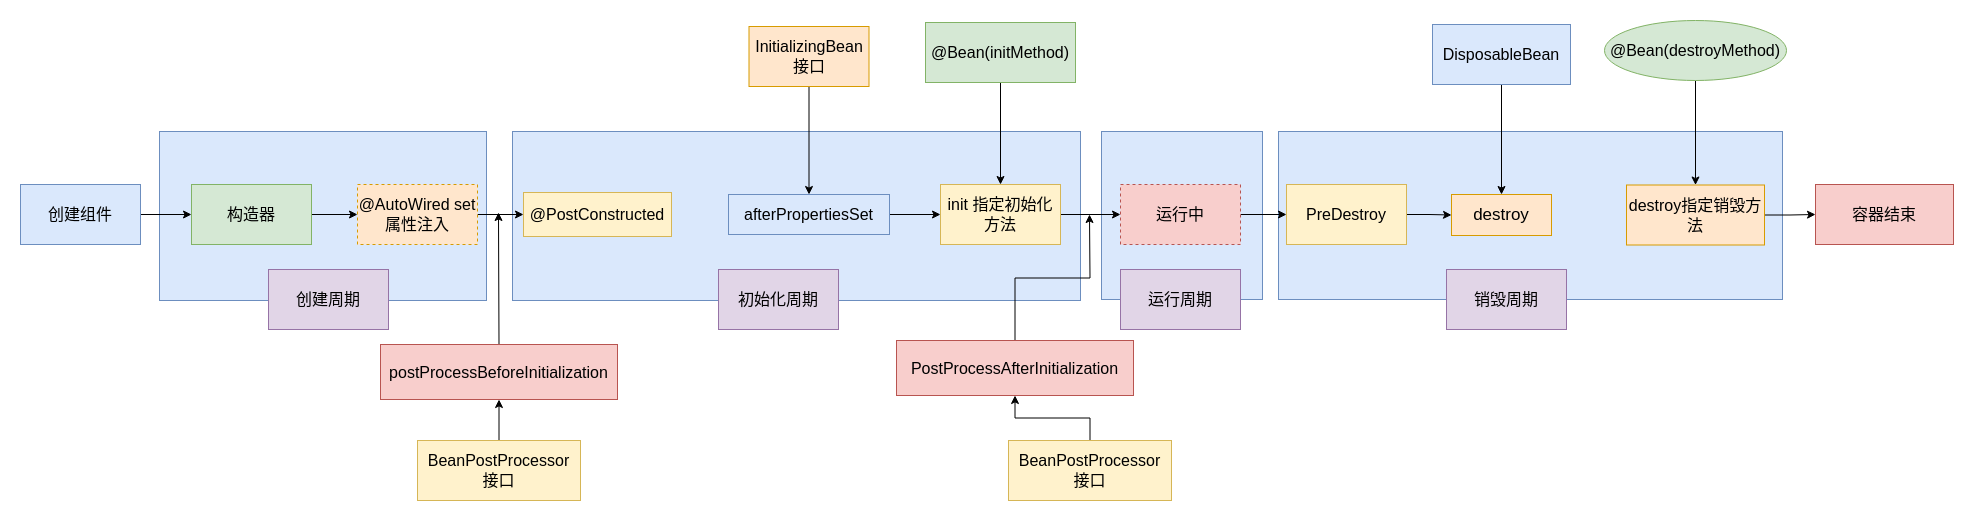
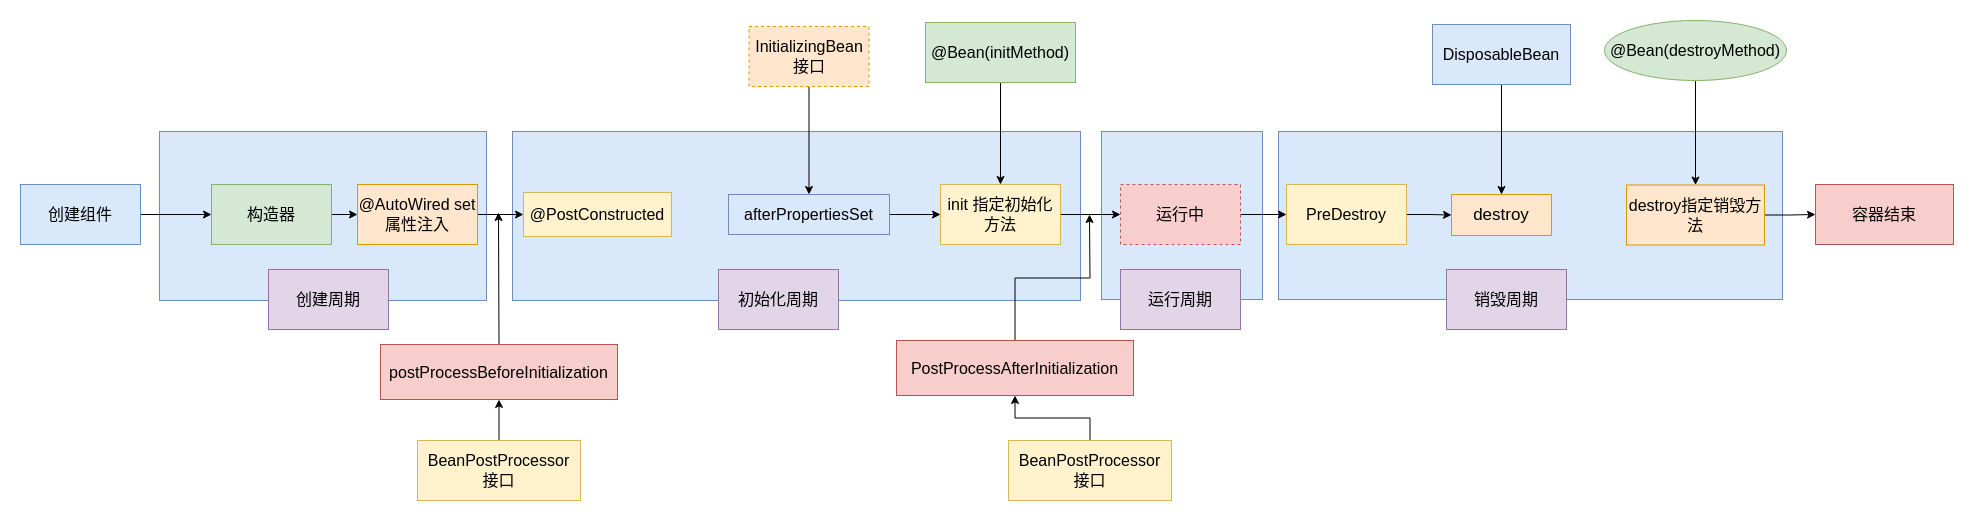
(809, 57) -> (809, 57)
(252, 215) -> (272, 215)
(418, 215) -> (418, 215)
